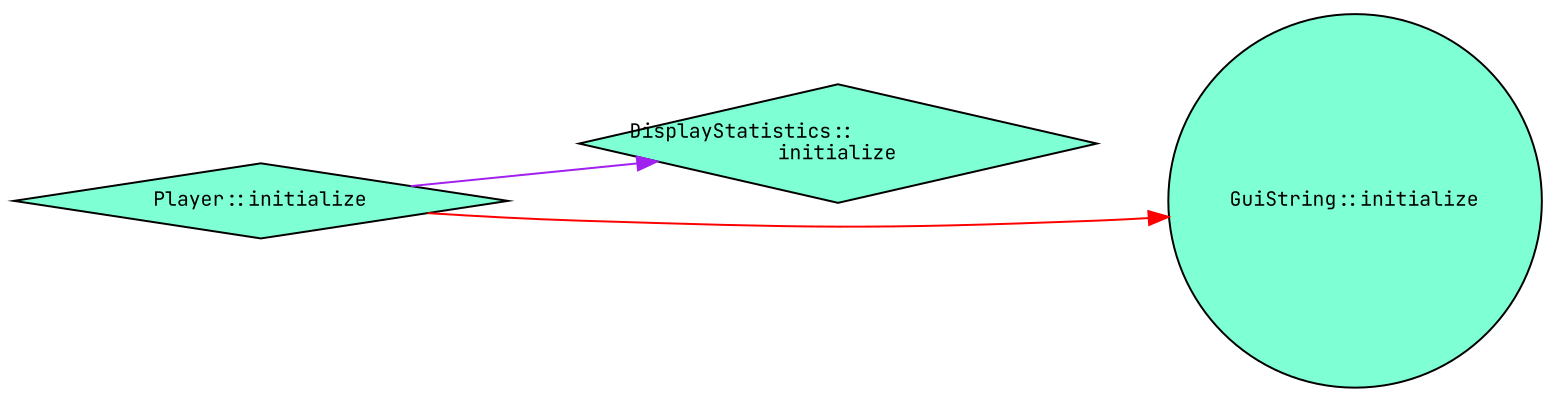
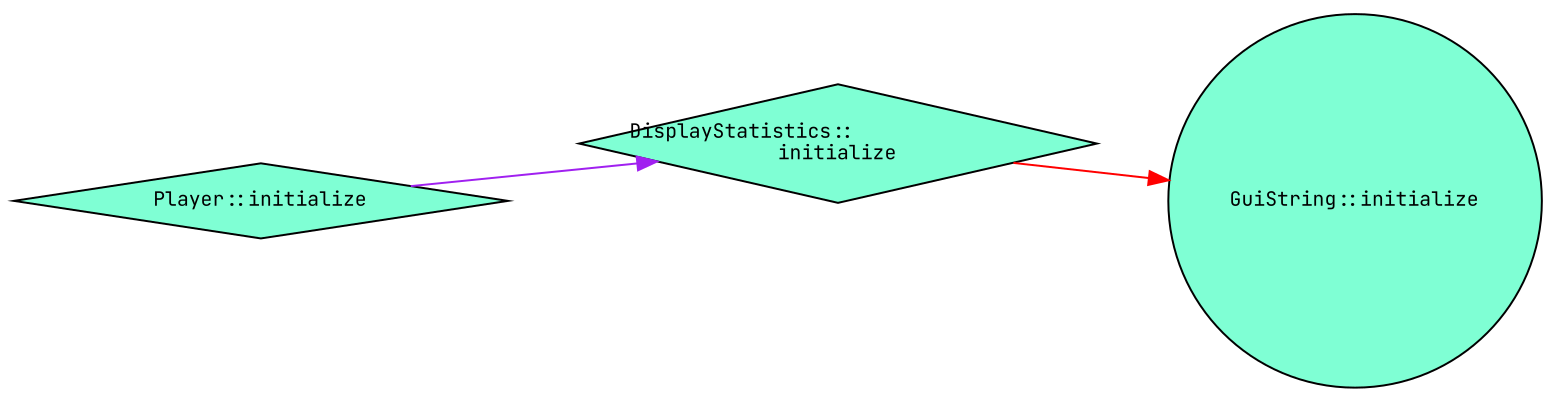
(788, 226) -> (1081, 170)
